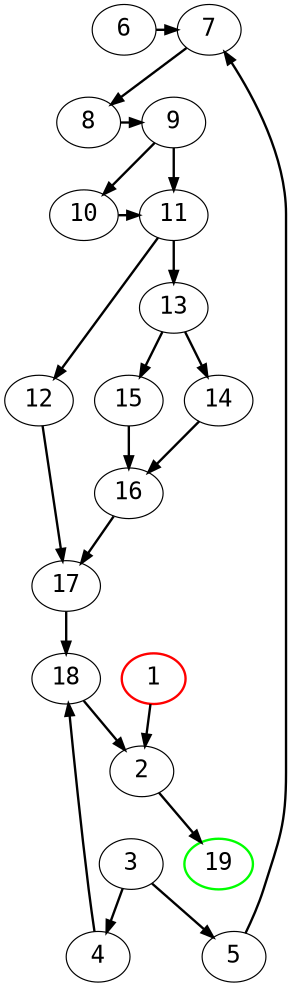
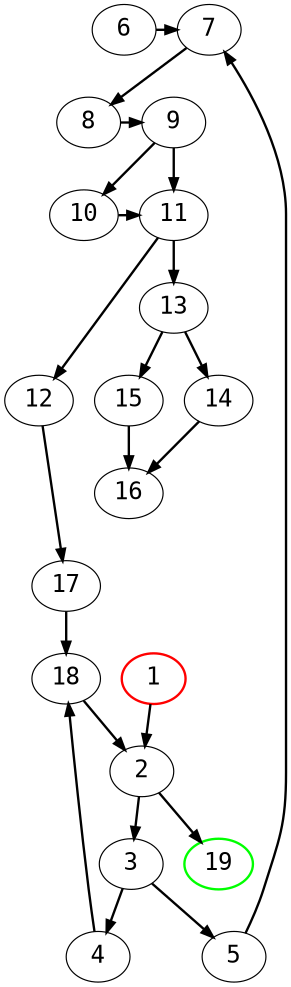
(101, 535) -> none
none -> (137, 812)
